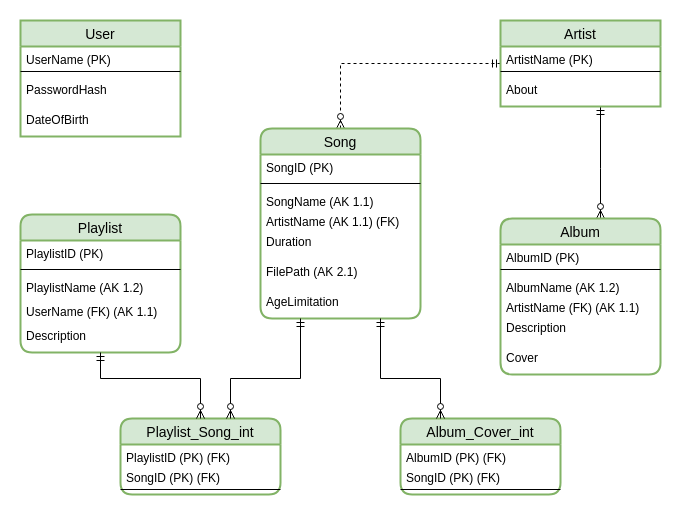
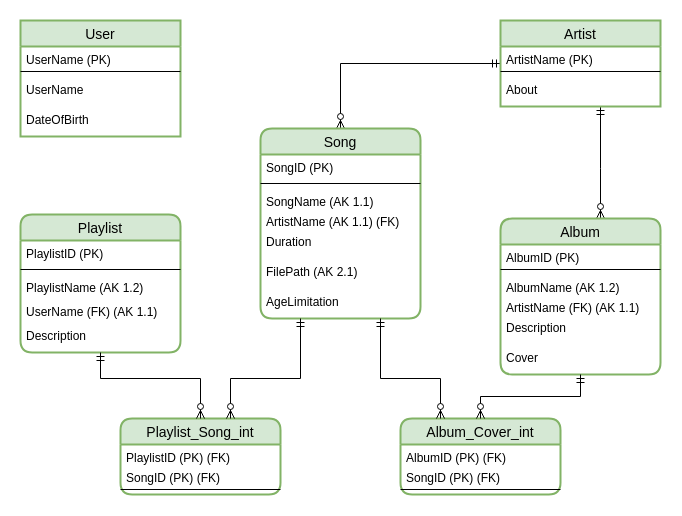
(389, 64) -> (389, 64)
(66, 90) -> (53, 90)
none -> (531, 397)
